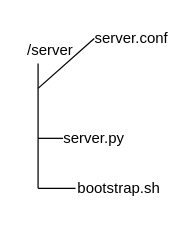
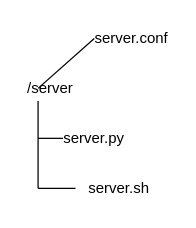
(51, 51) -> (51, 88)
(119, 188) -> (119, 188)
